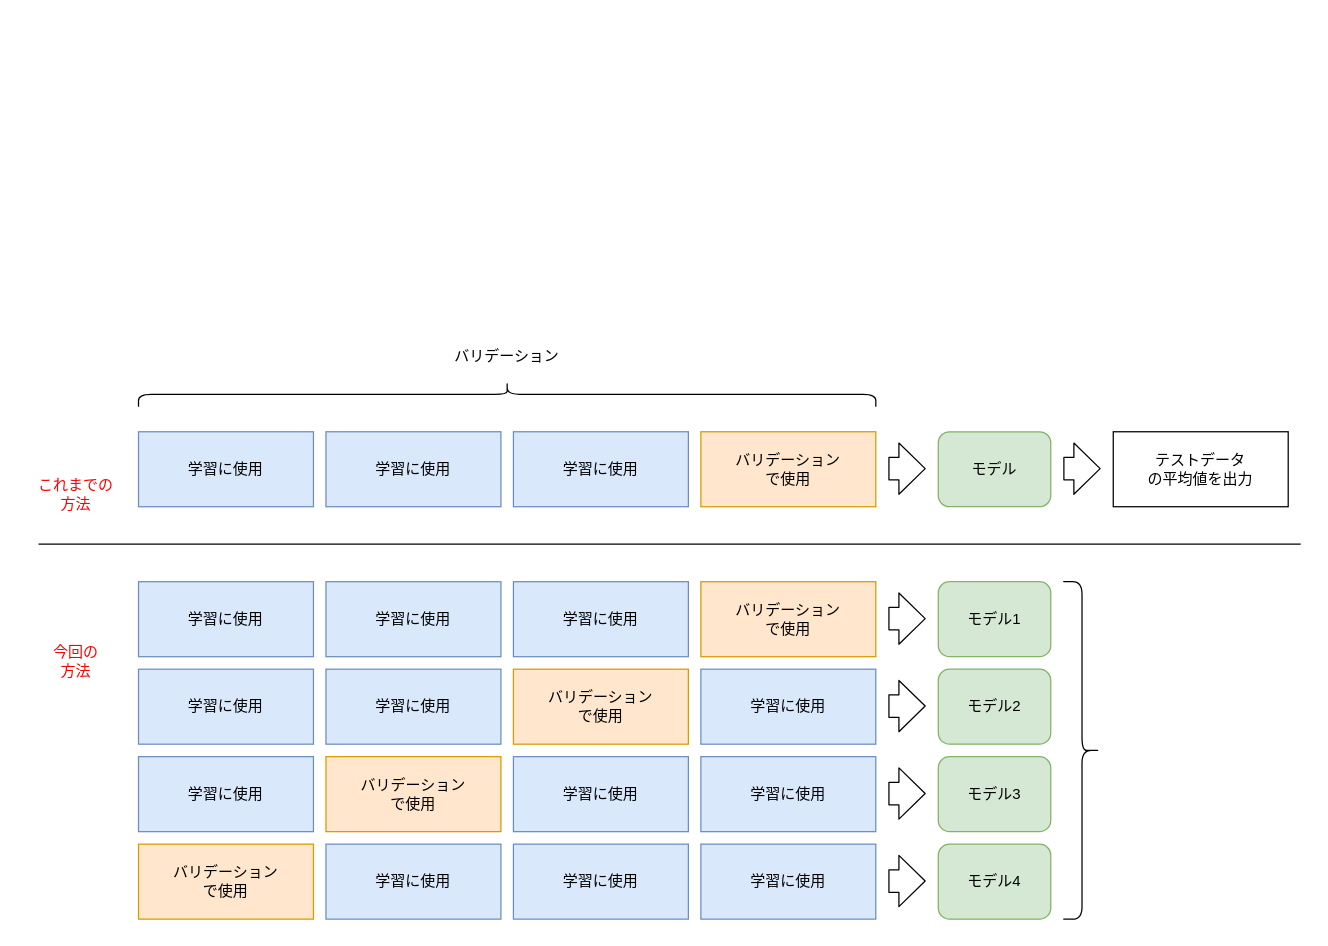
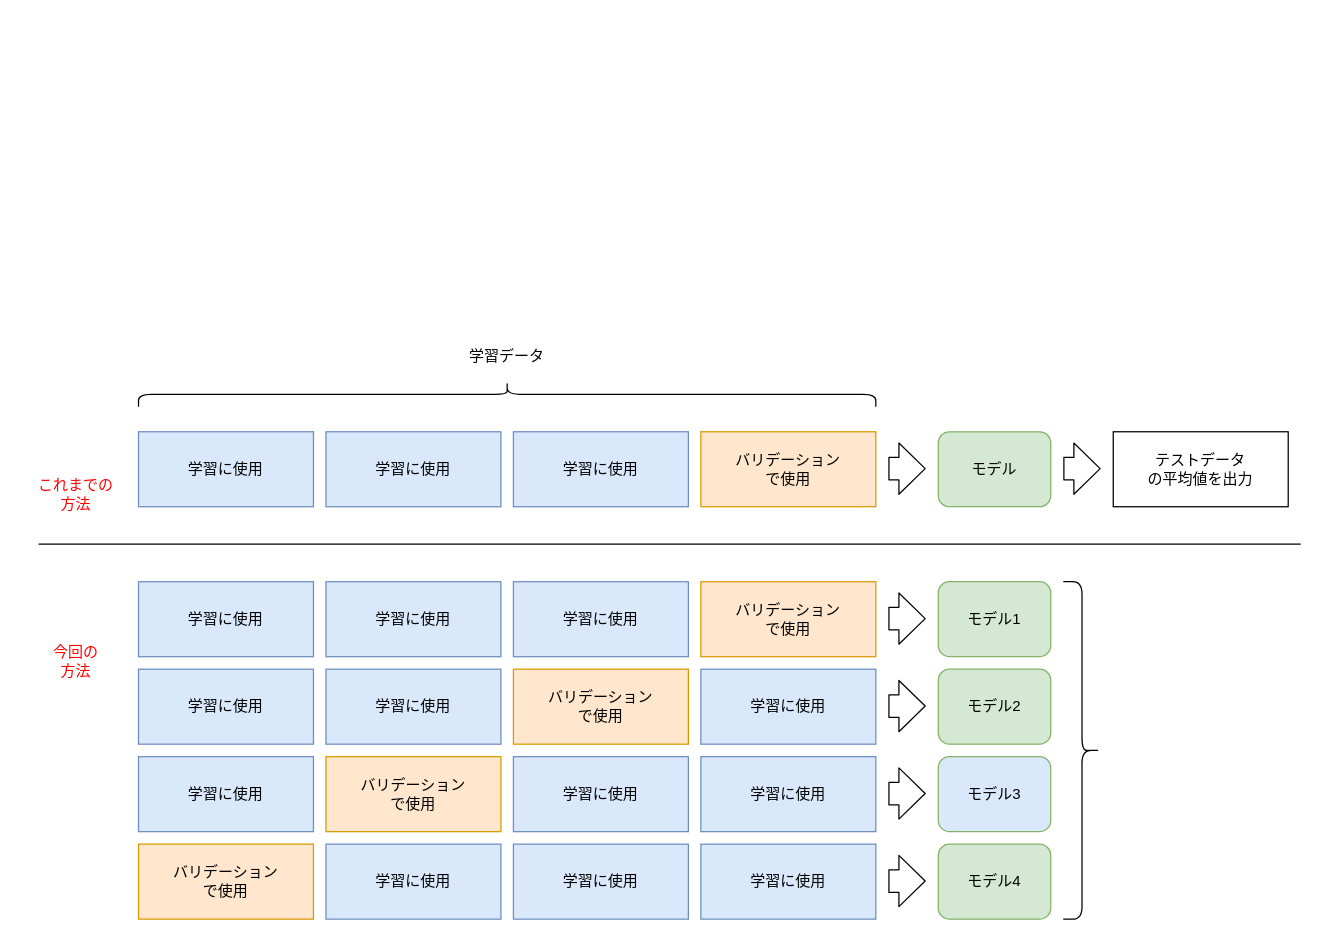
(507, 357) -> (507, 357)
(994, 794) -> (994, 794)
